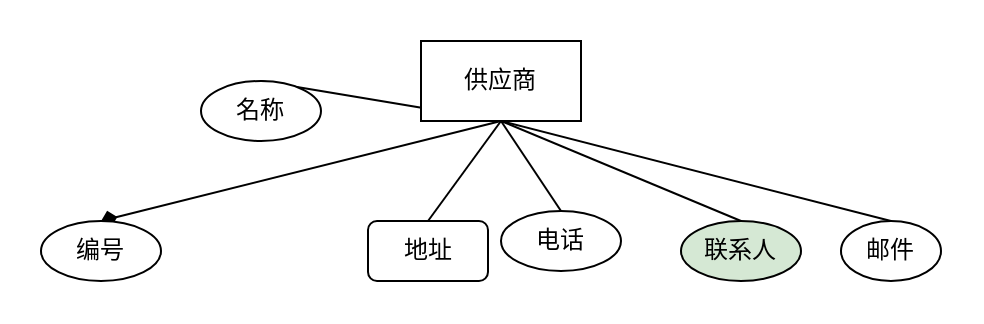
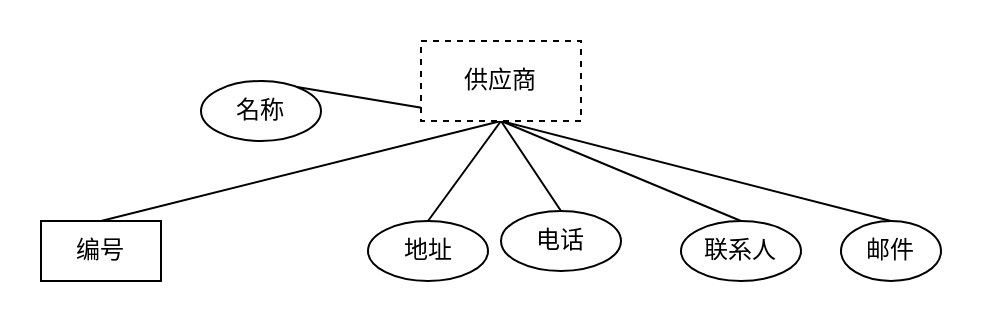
(501, 81) -> (501, 81)
(117, 217) -> (109, 219)
(101, 251) -> (101, 251)
(428, 251) -> (428, 251)
(741, 251) -> (741, 251)
